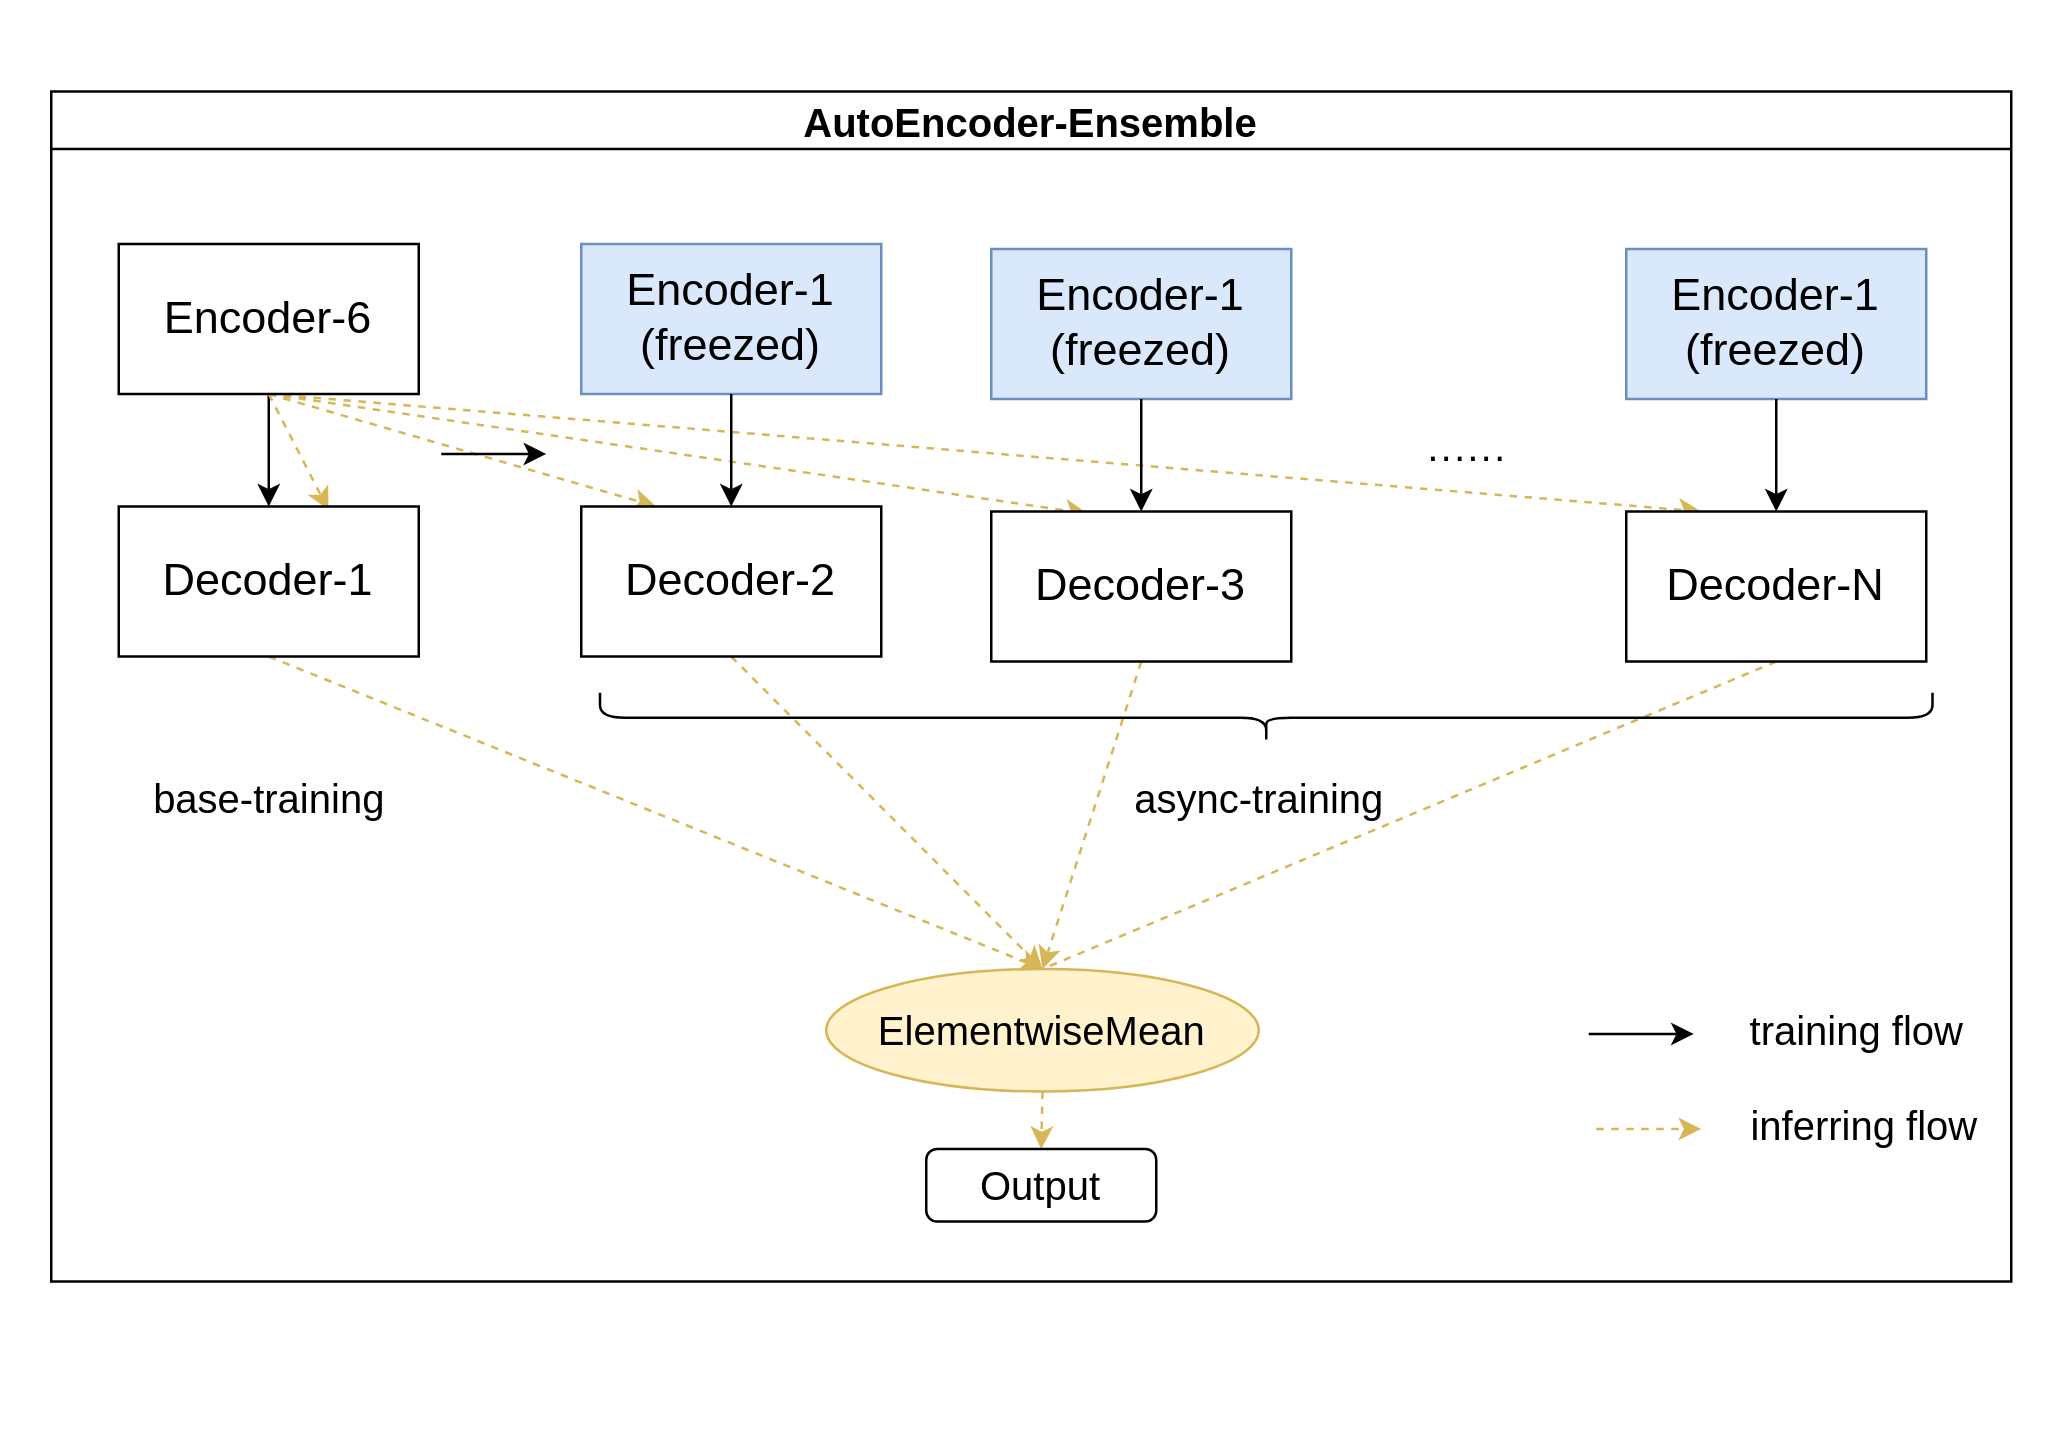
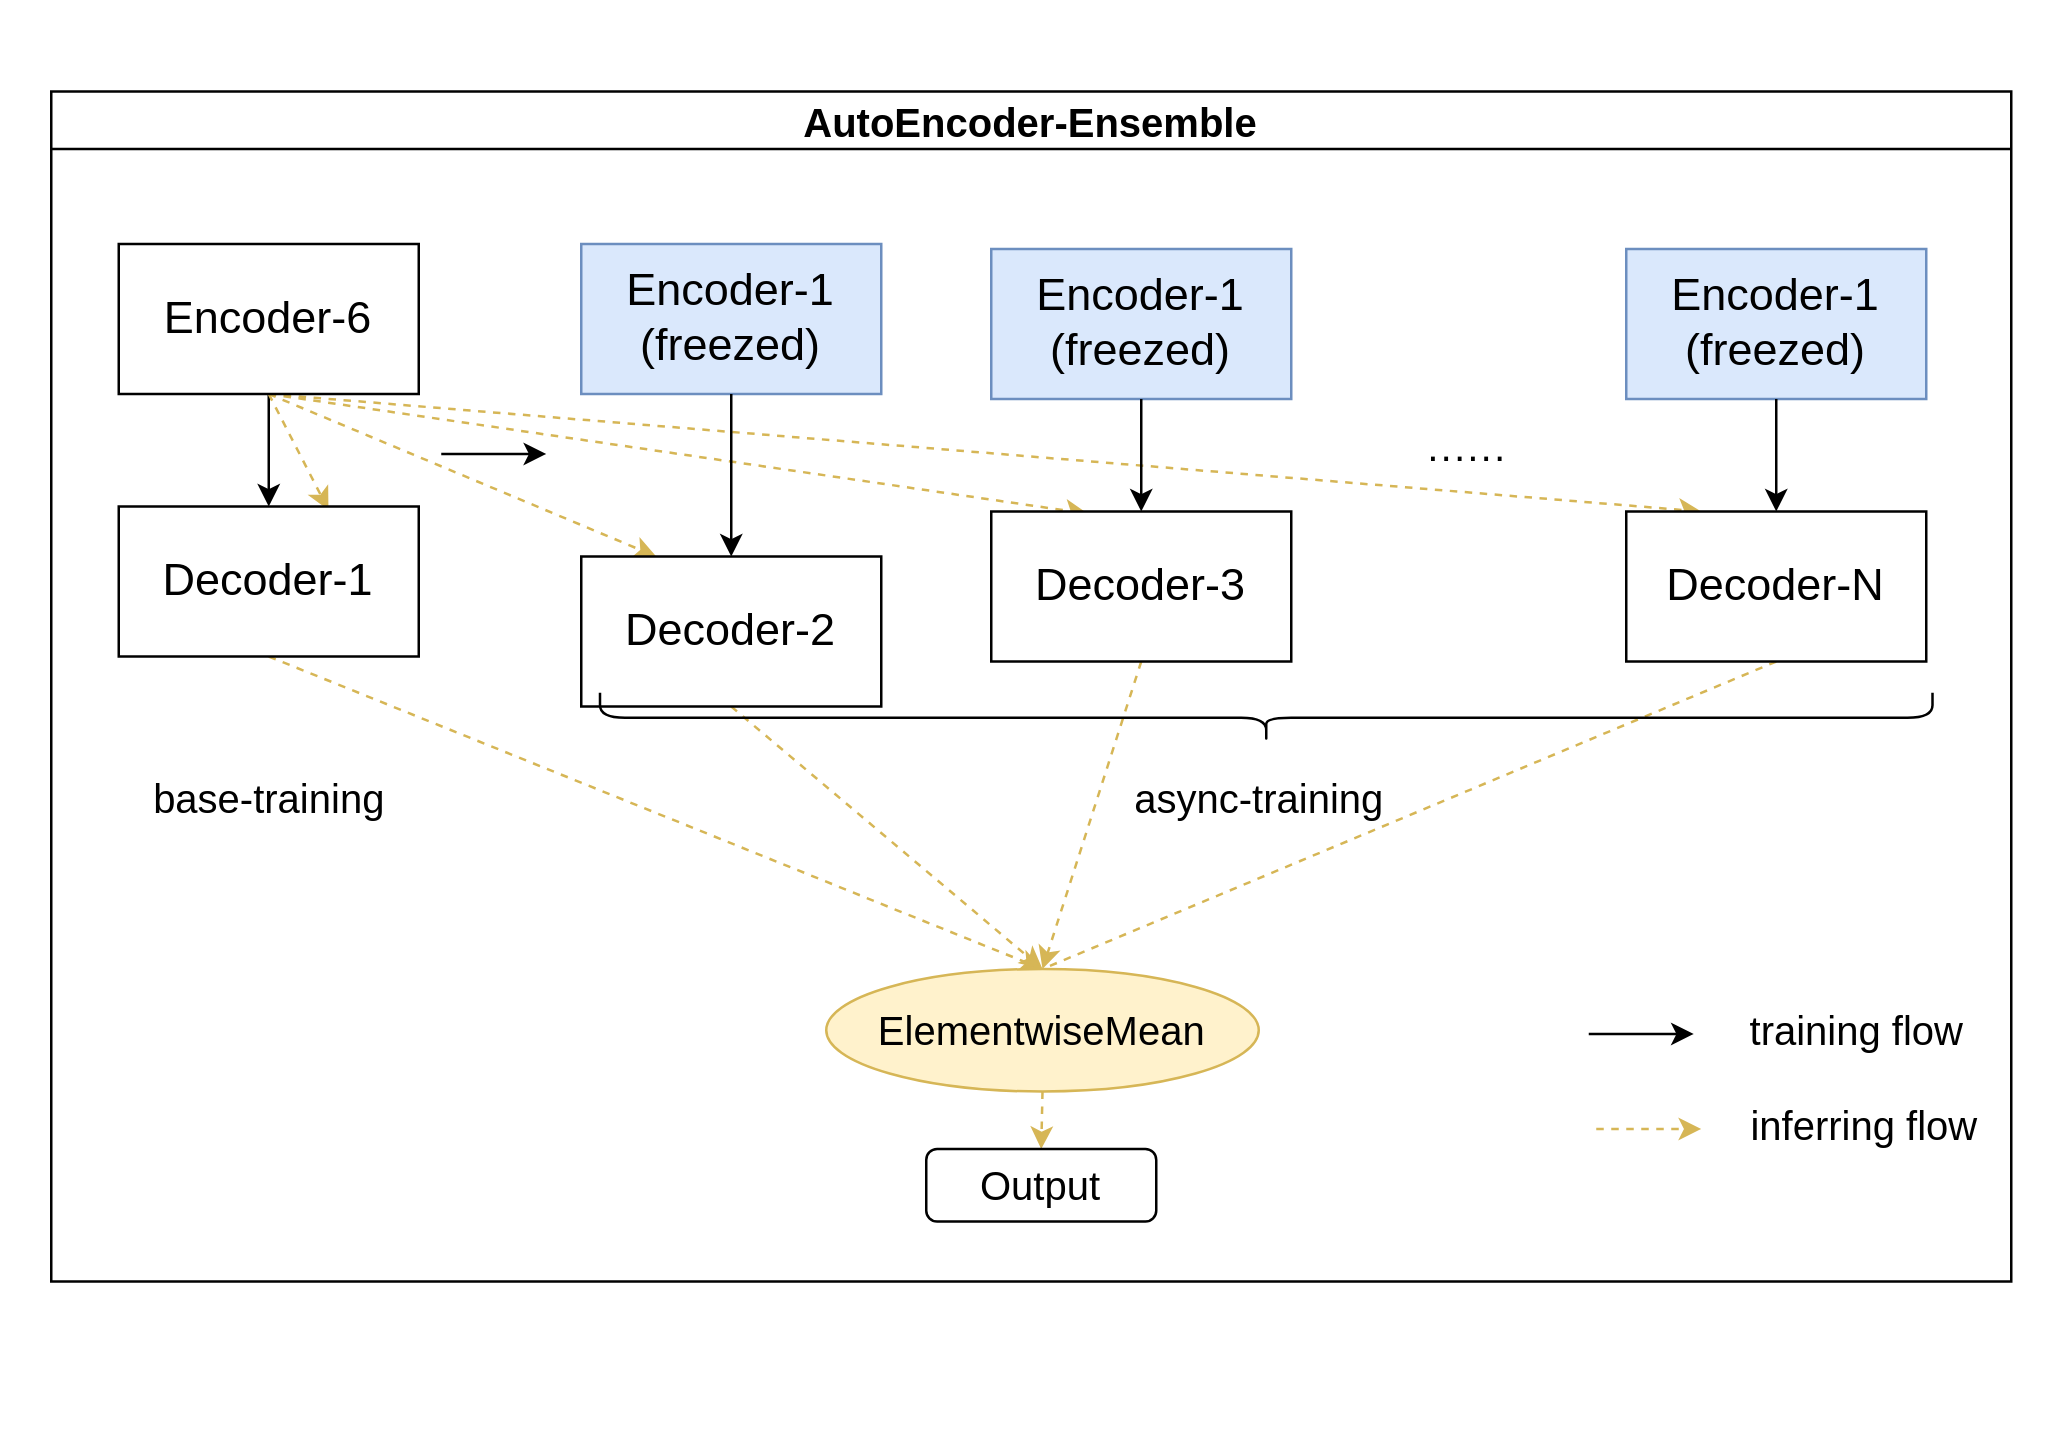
(731, 581) -> (731, 631)
